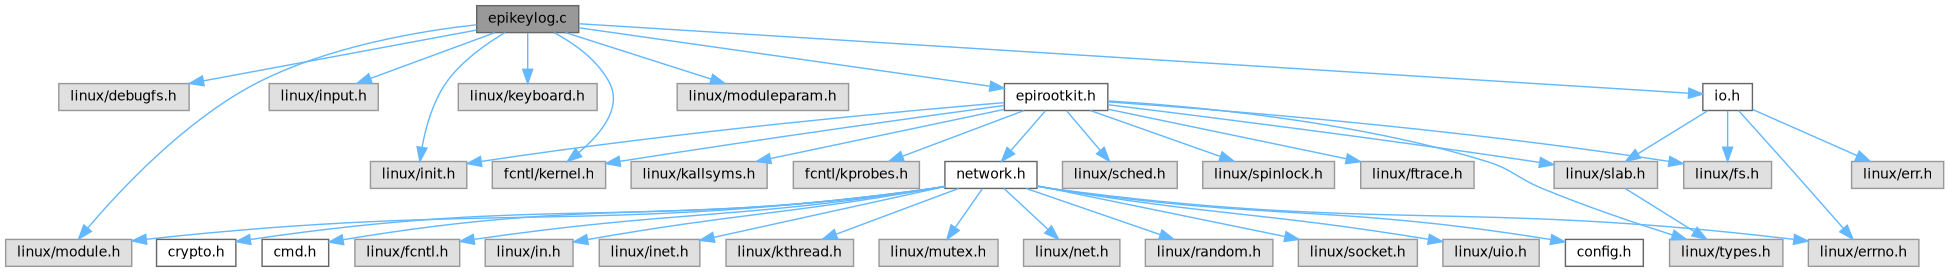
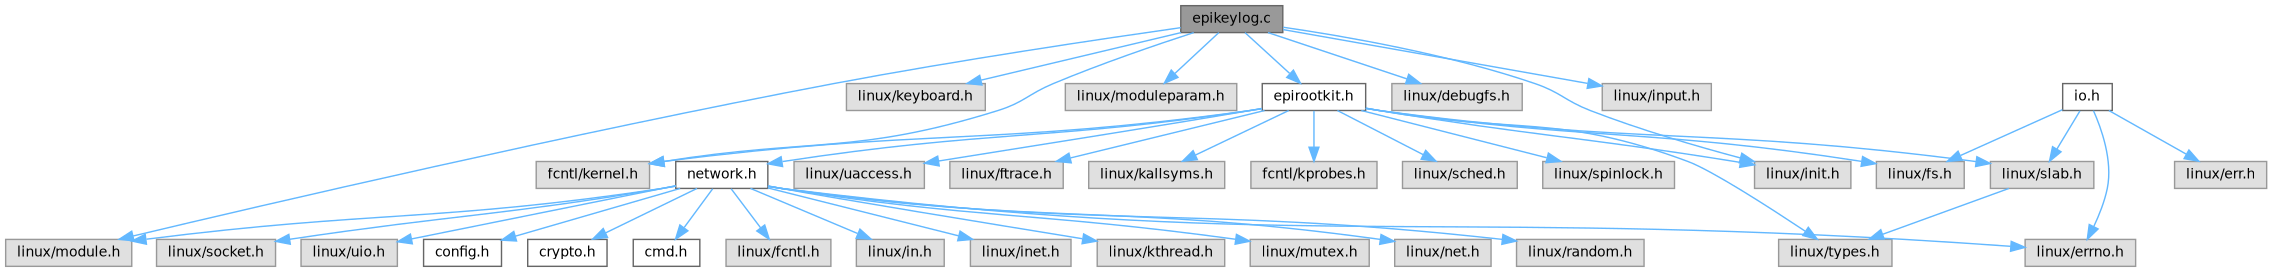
(1134, 58) -> none
none -> (859, 175)
